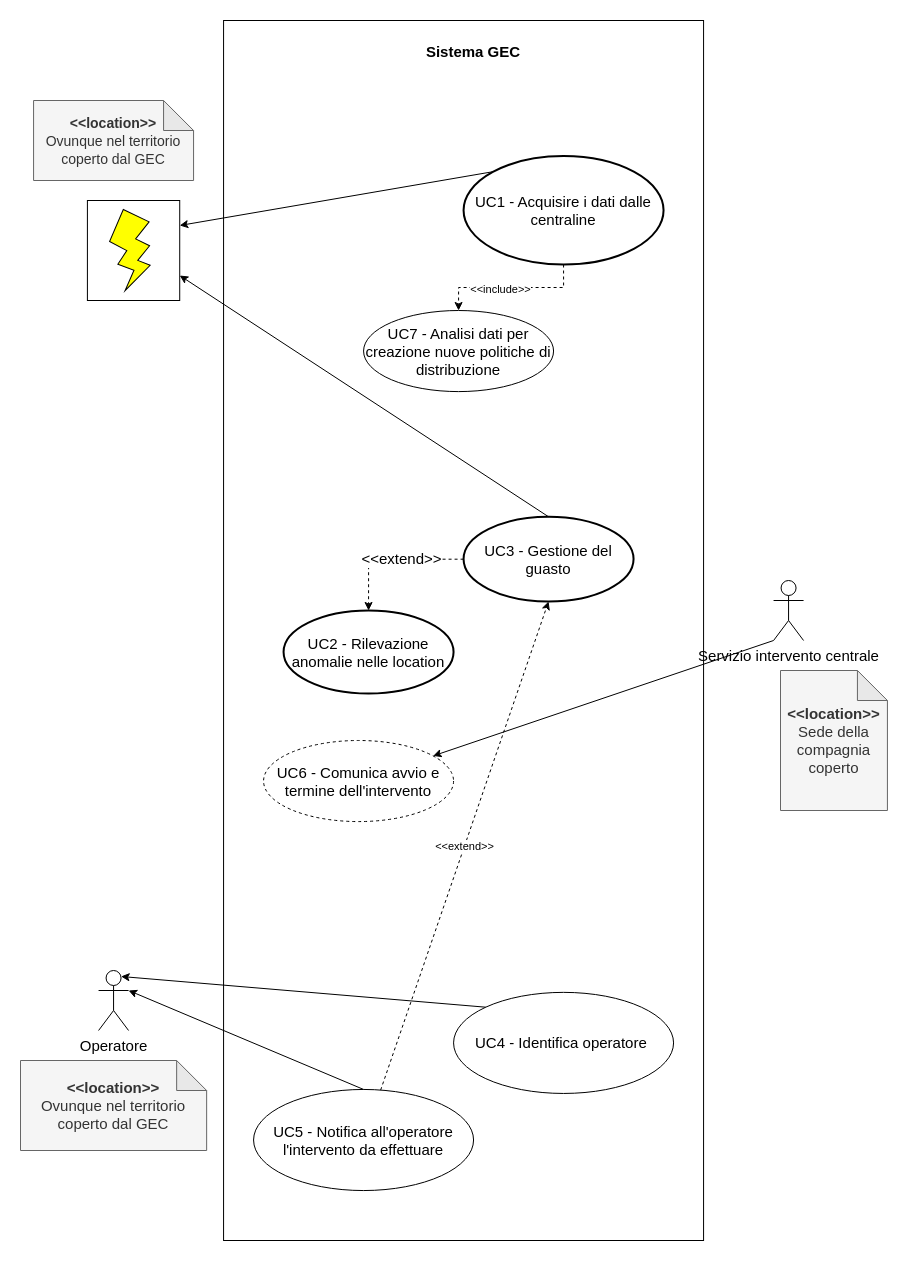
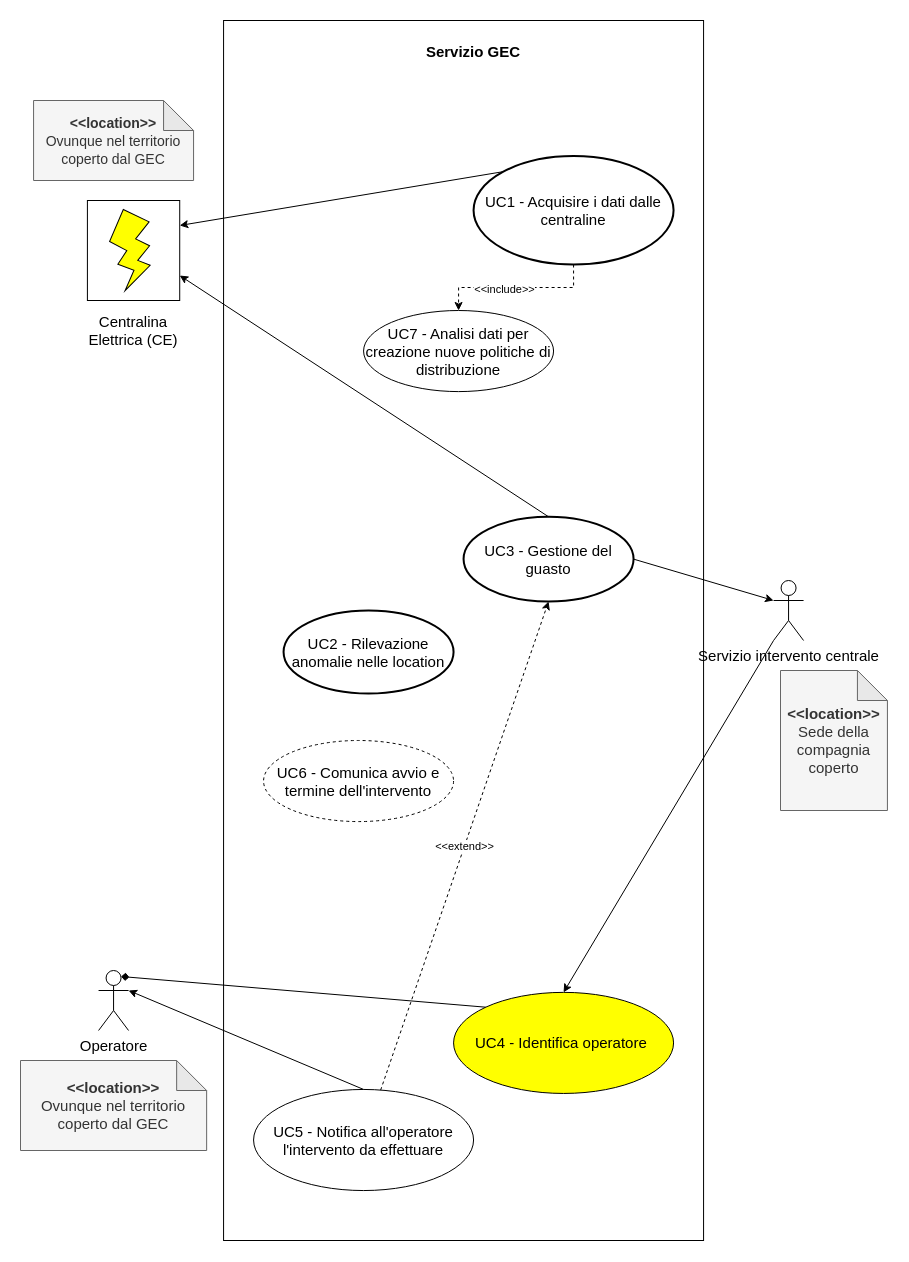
(474, 52) -> (474, 52)
(564, 210) -> (574, 210)
none -> (134, 331)
(394, 559) -> none
none -> (700, 579)
(606, 697) -> (670, 814)
(129, 977) -> (130, 977)
(564, 1043) -> (564, 1043)
